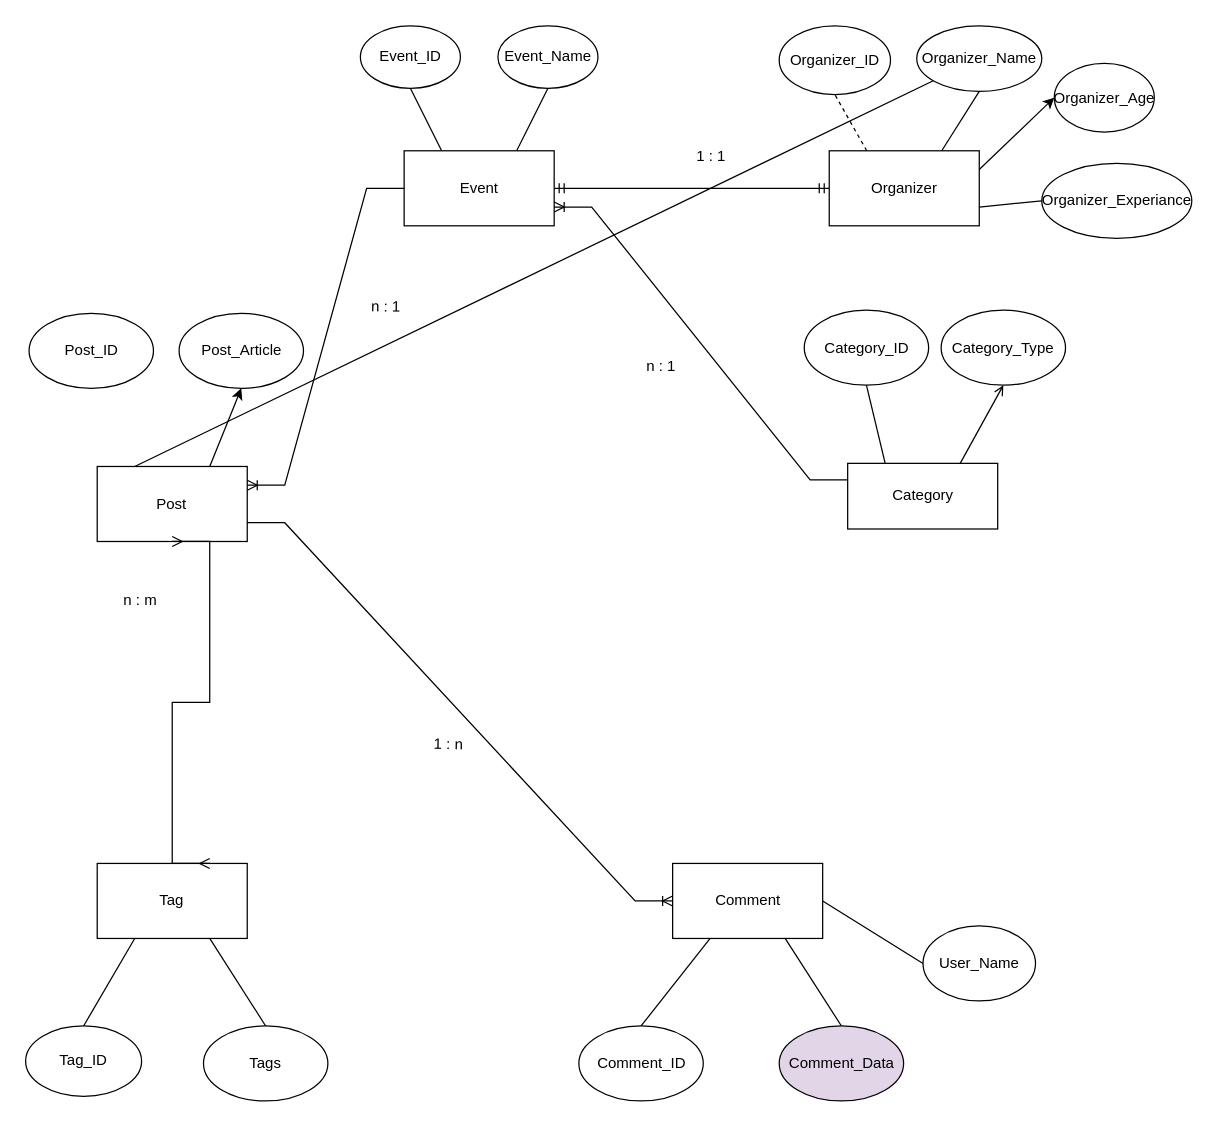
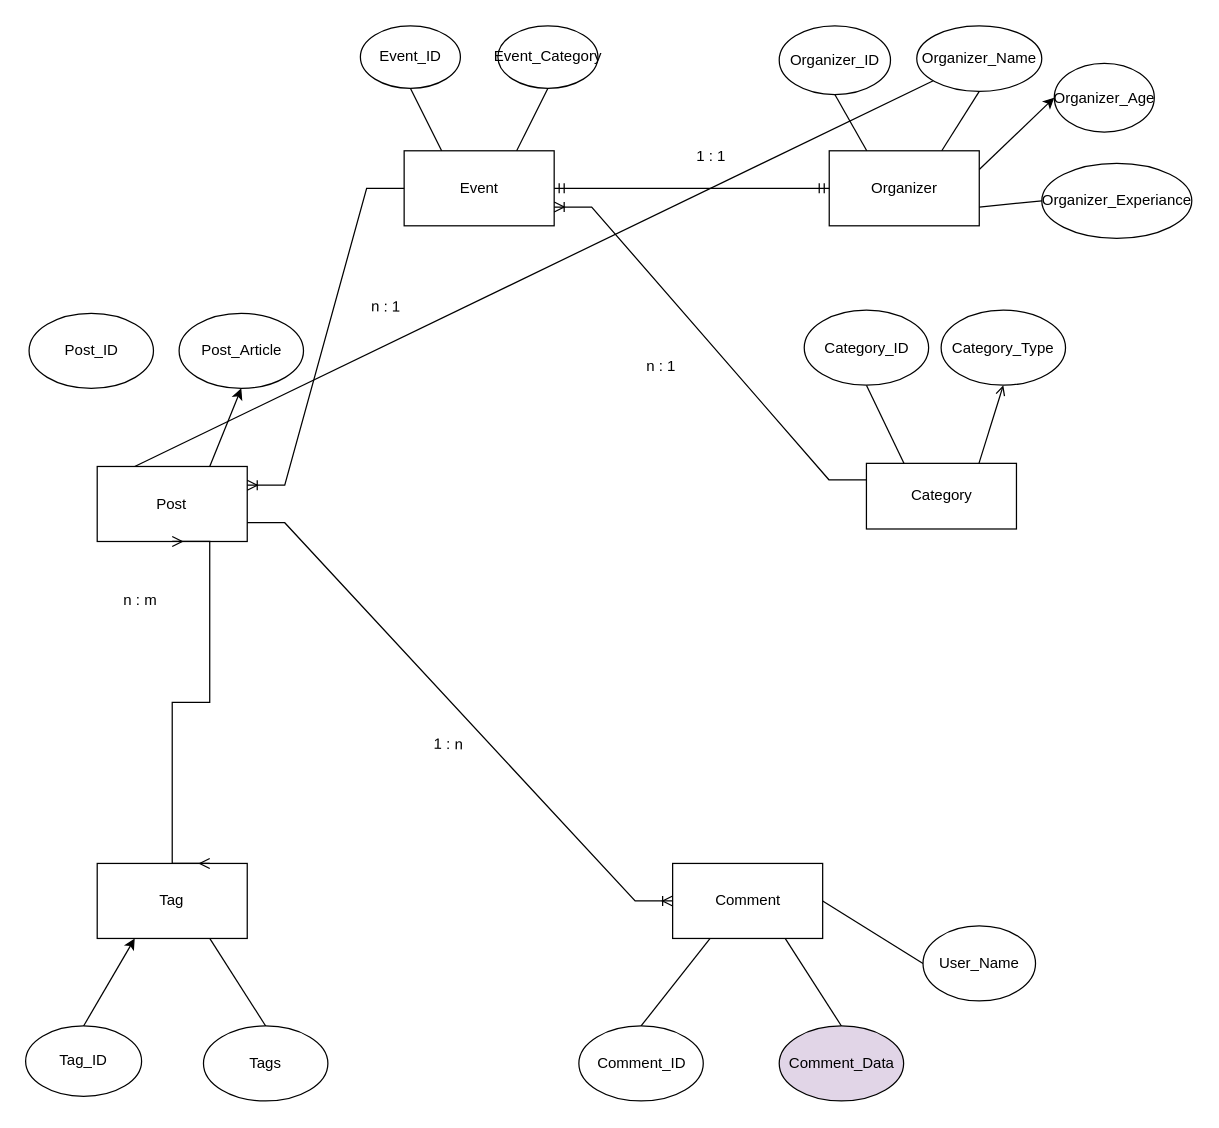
(548, 57) -> (548, 57)
(851, 123) -> (851, 123)
(923, 496) -> (941, 496)
(131, 944) -> (130, 947)
